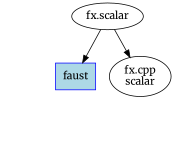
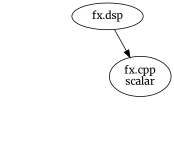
(108, 16) -> (108, 16)
(76, 76) -> none
